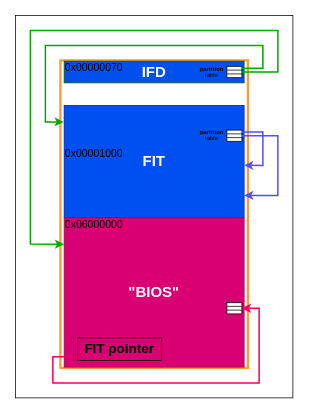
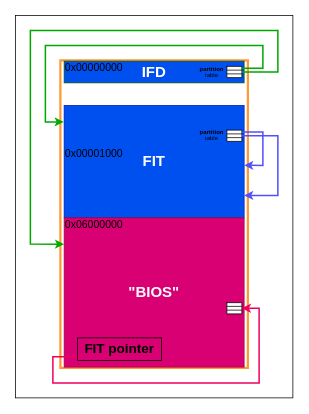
(94, 67) -> (94, 67)
